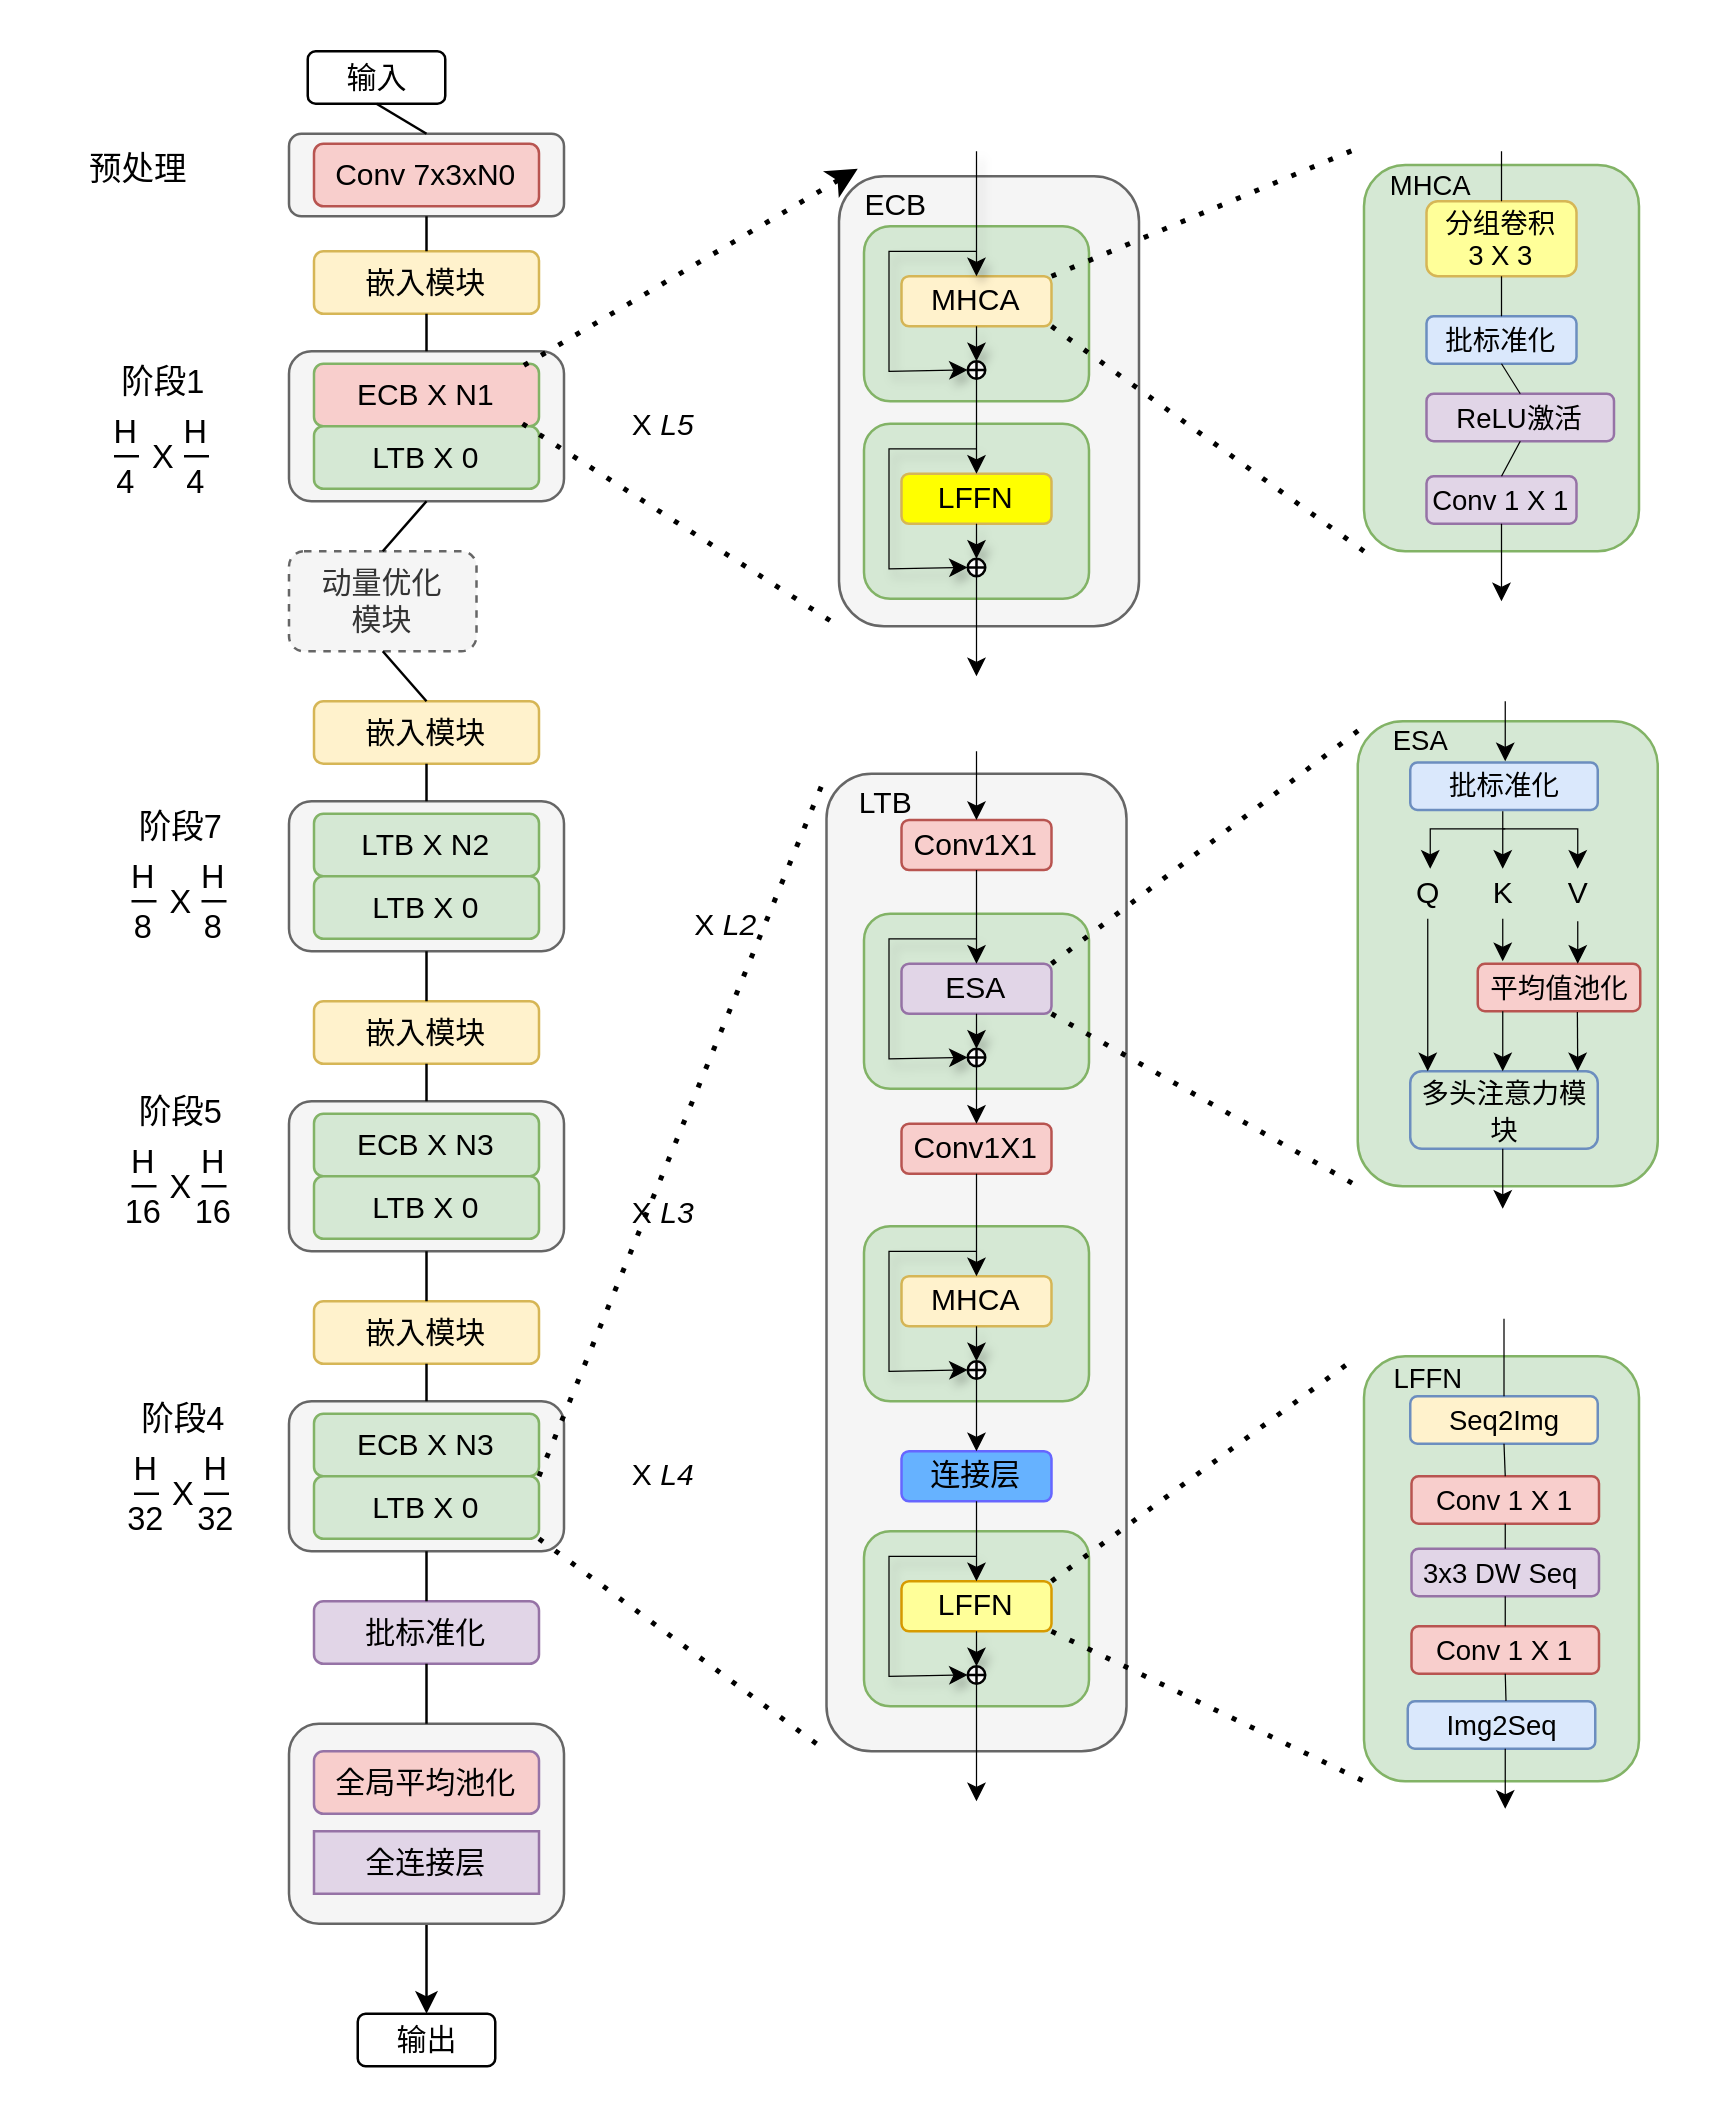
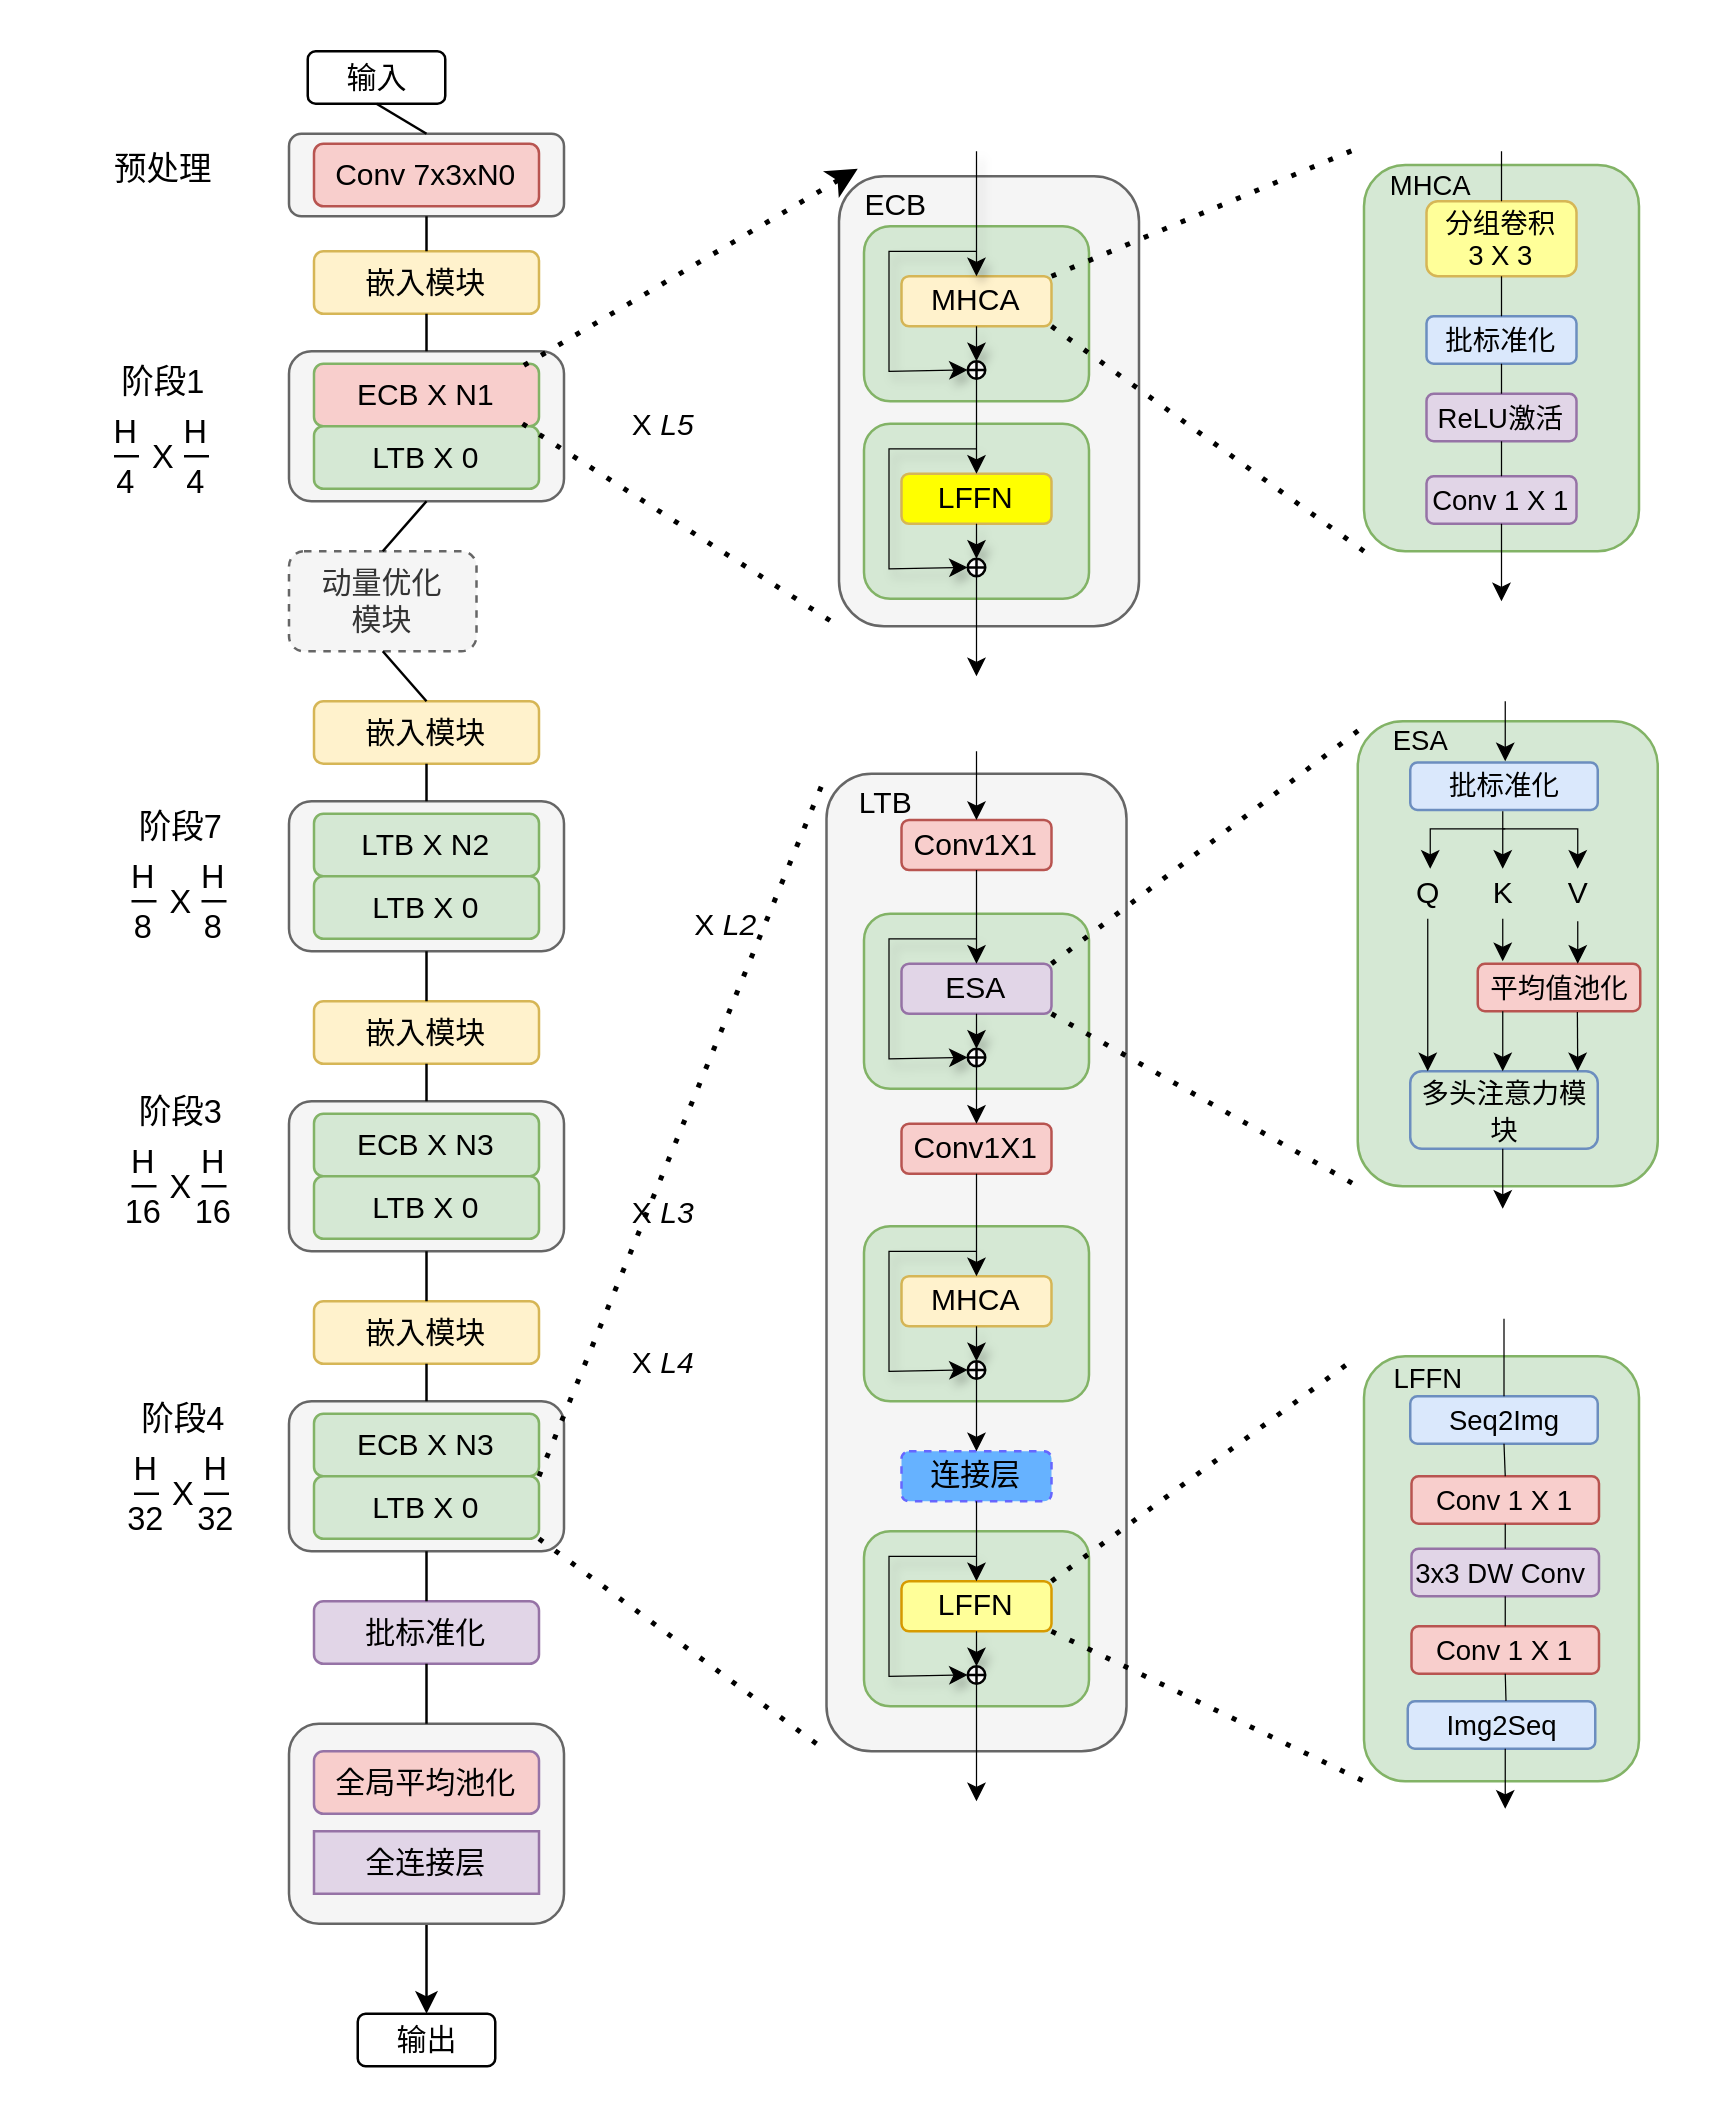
(139, 169) -> (164, 169)
(1520, 418) -> (1501, 418)
(181, 1111) -> (181, 1111)
(1504, 1420) -> (1504, 1420)
(664, 1476) -> (664, 1364)
(976, 1476) -> (976, 1476)
(1505, 1574) -> (1505, 1574)
